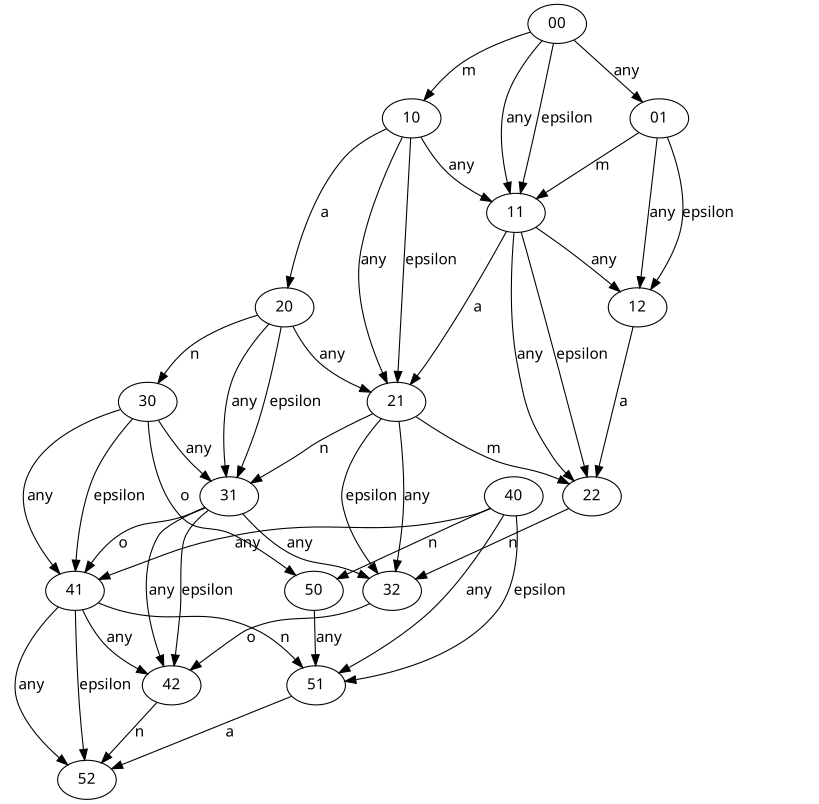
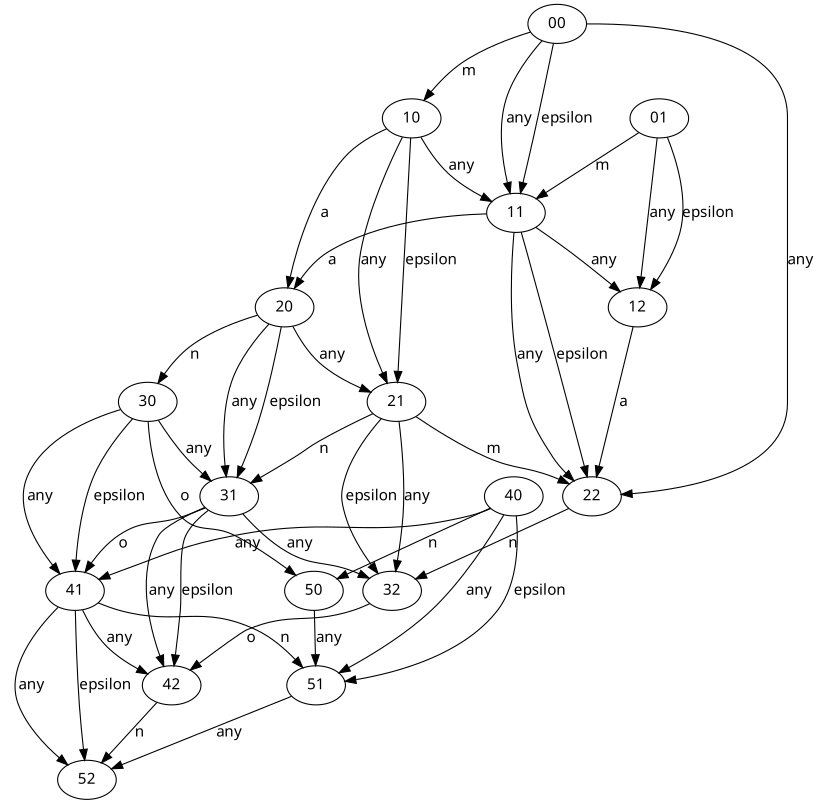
(604, 67) -> (787, 237)
(464, 305) -> (386, 228)
(230, 733) -> (230, 733)
